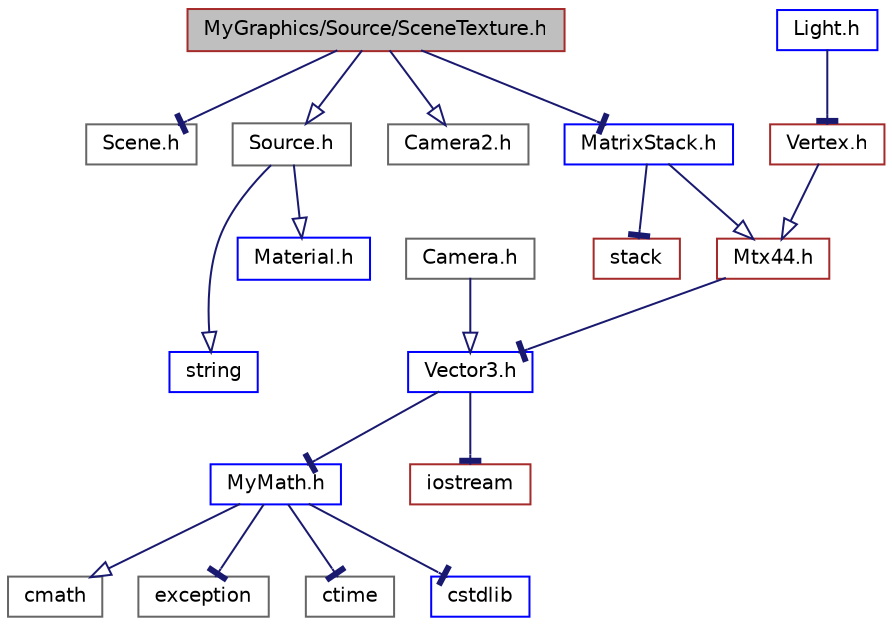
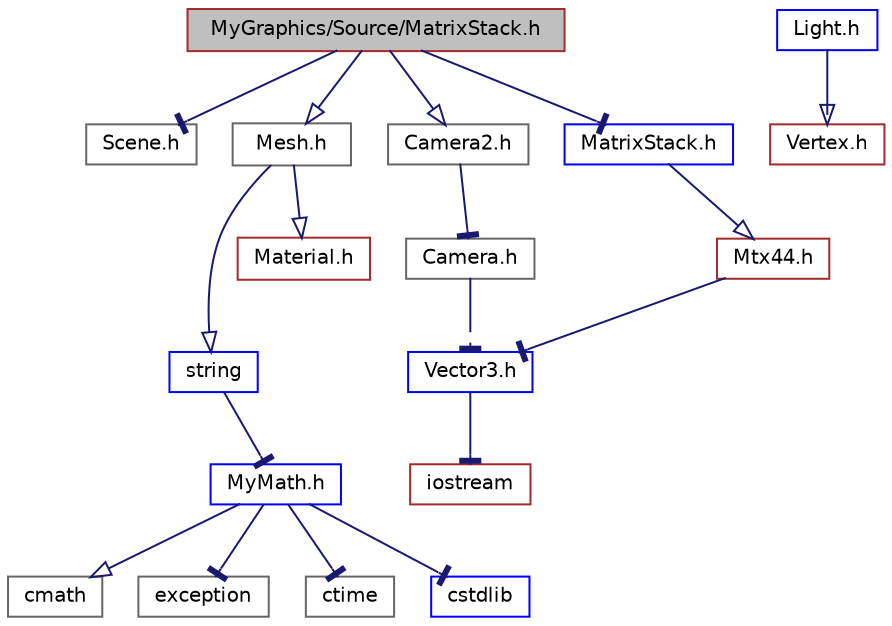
(376, 30) -> (376, 30)
(827, 82) -> (827, 82)
(292, 144) -> (292, 144)
(805, 192) -> none
none -> (464, 196)
(304, 259) -> (304, 259)
(637, 259) -> none
(470, 305) -> (470, 305)
(377, 426) -> (242, 424)
